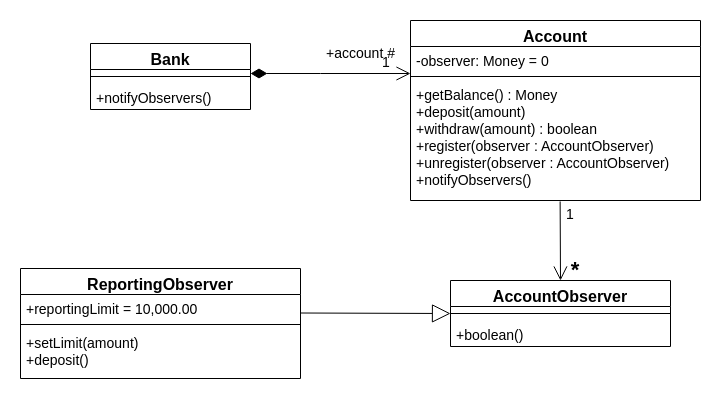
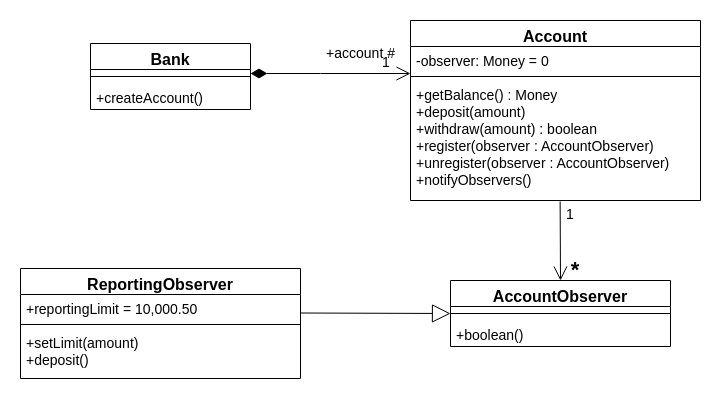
(165, 98) -> (159, 98)
(119, 309) -> (119, 309)
